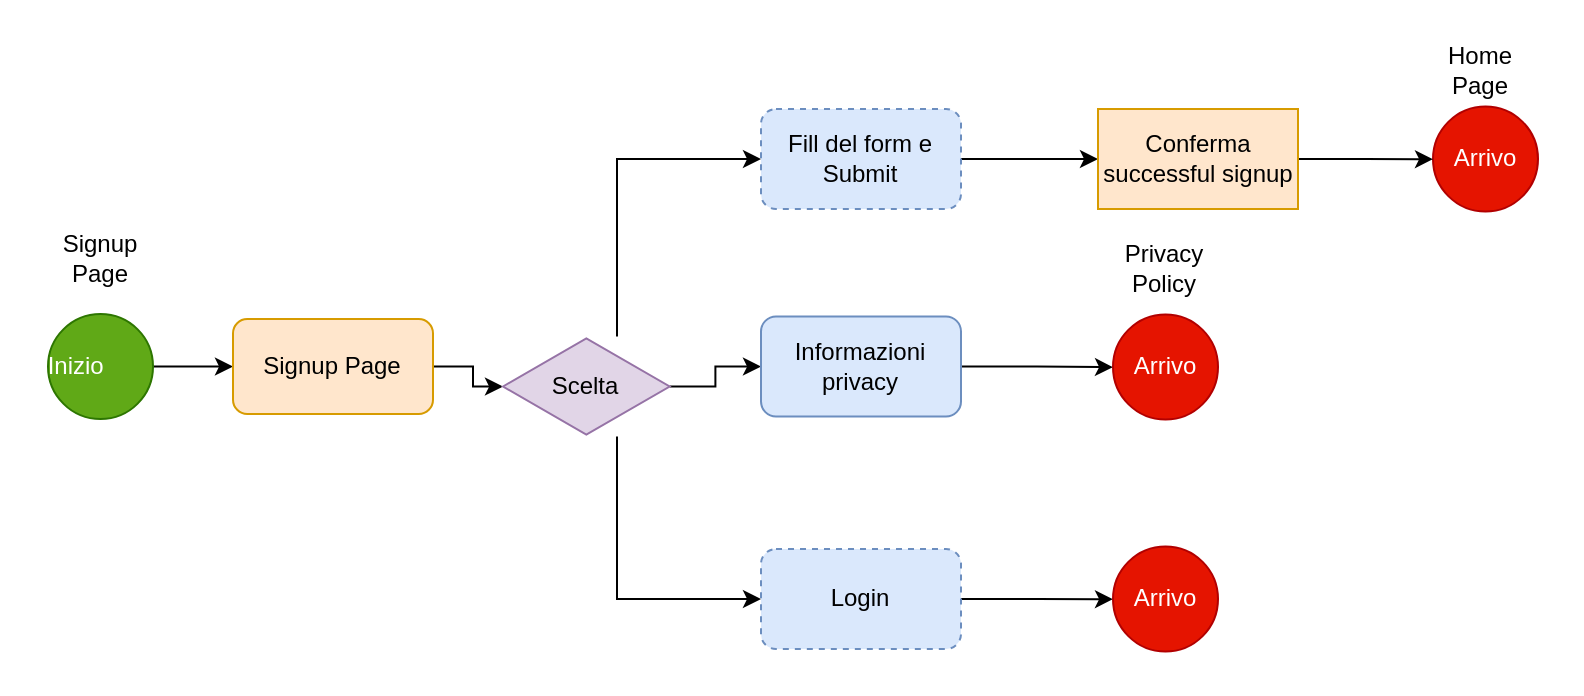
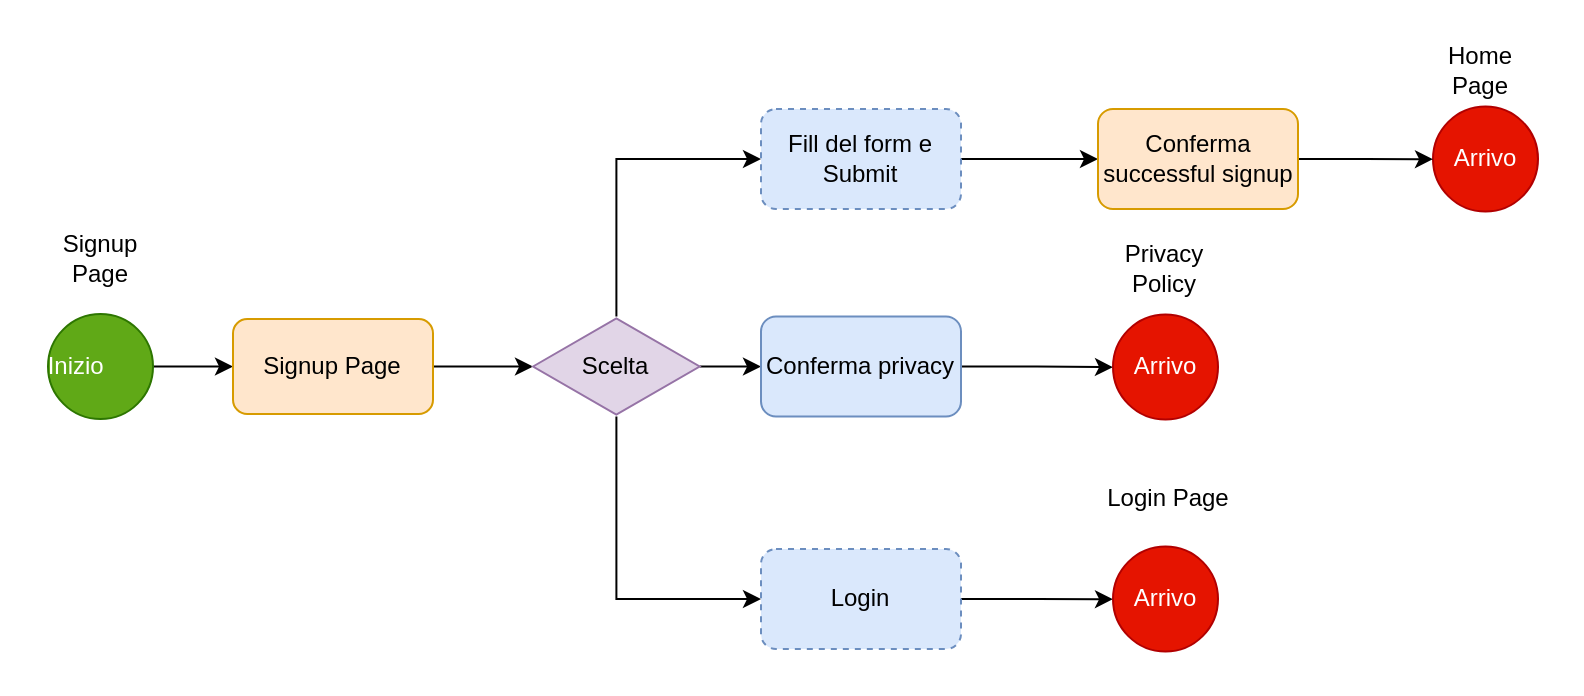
(1198, 159) -> (1198, 159)
(861, 367) -> (861, 367)
(586, 387) -> (616, 367)
none -> (1169, 499)
